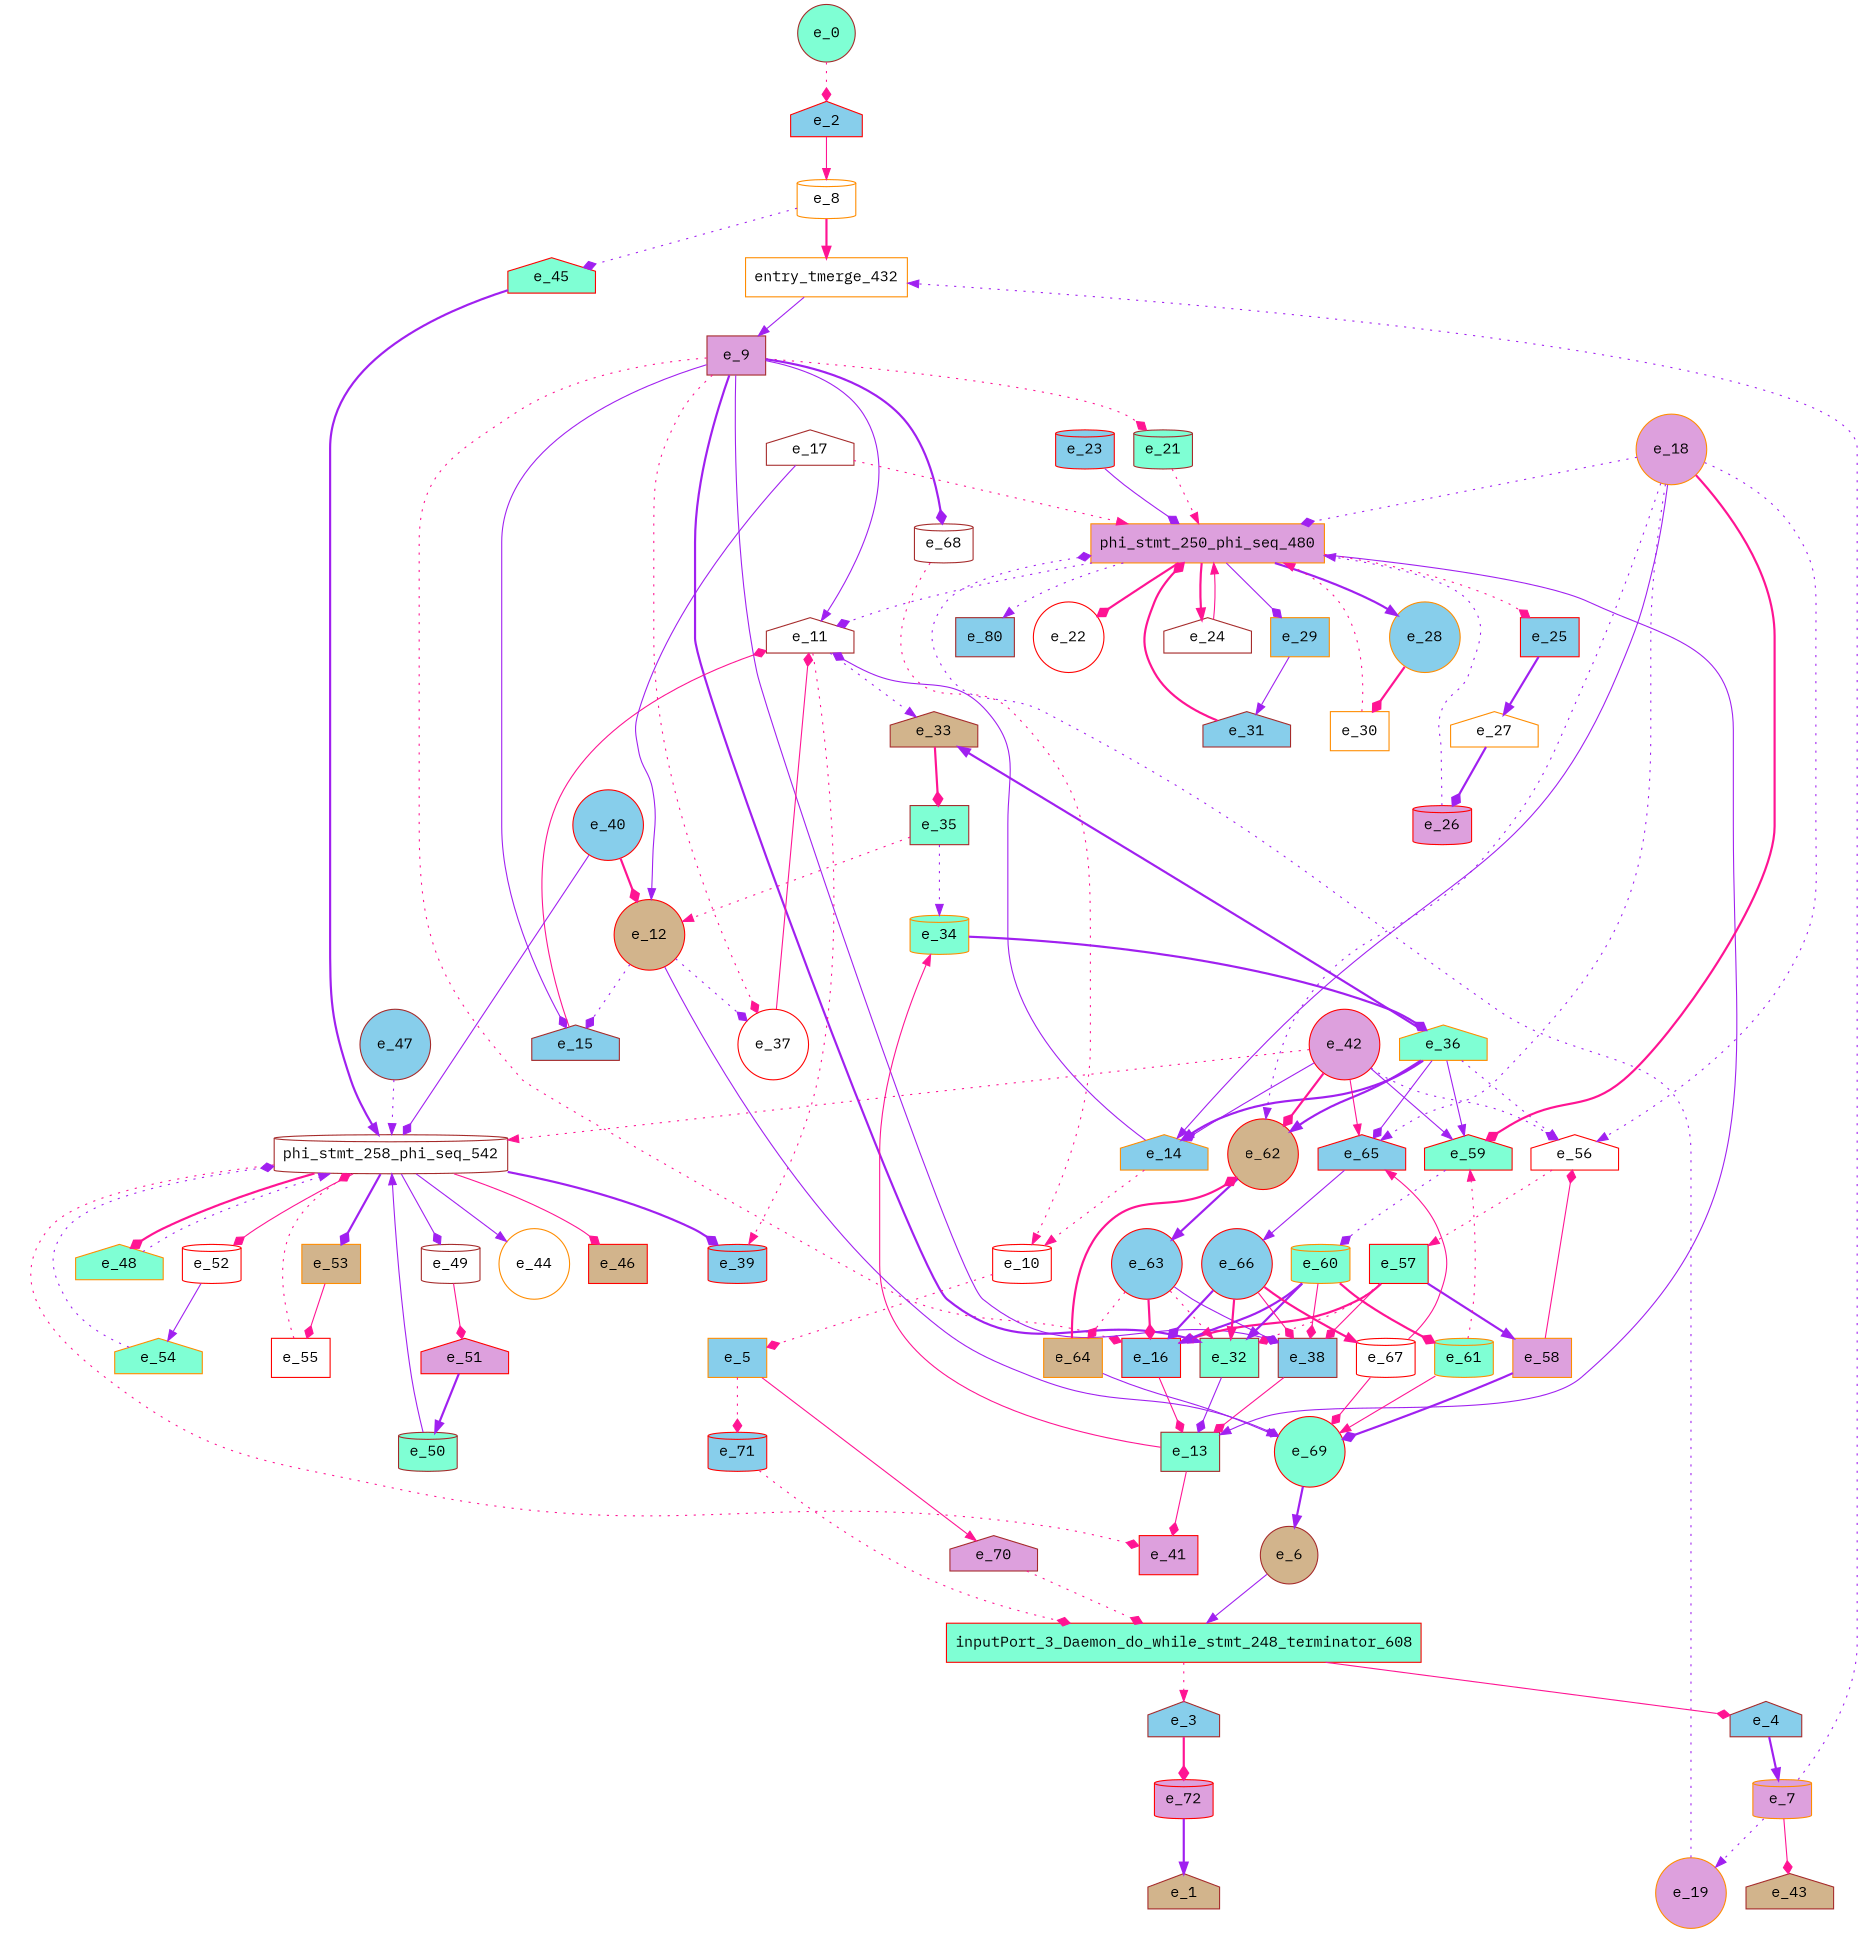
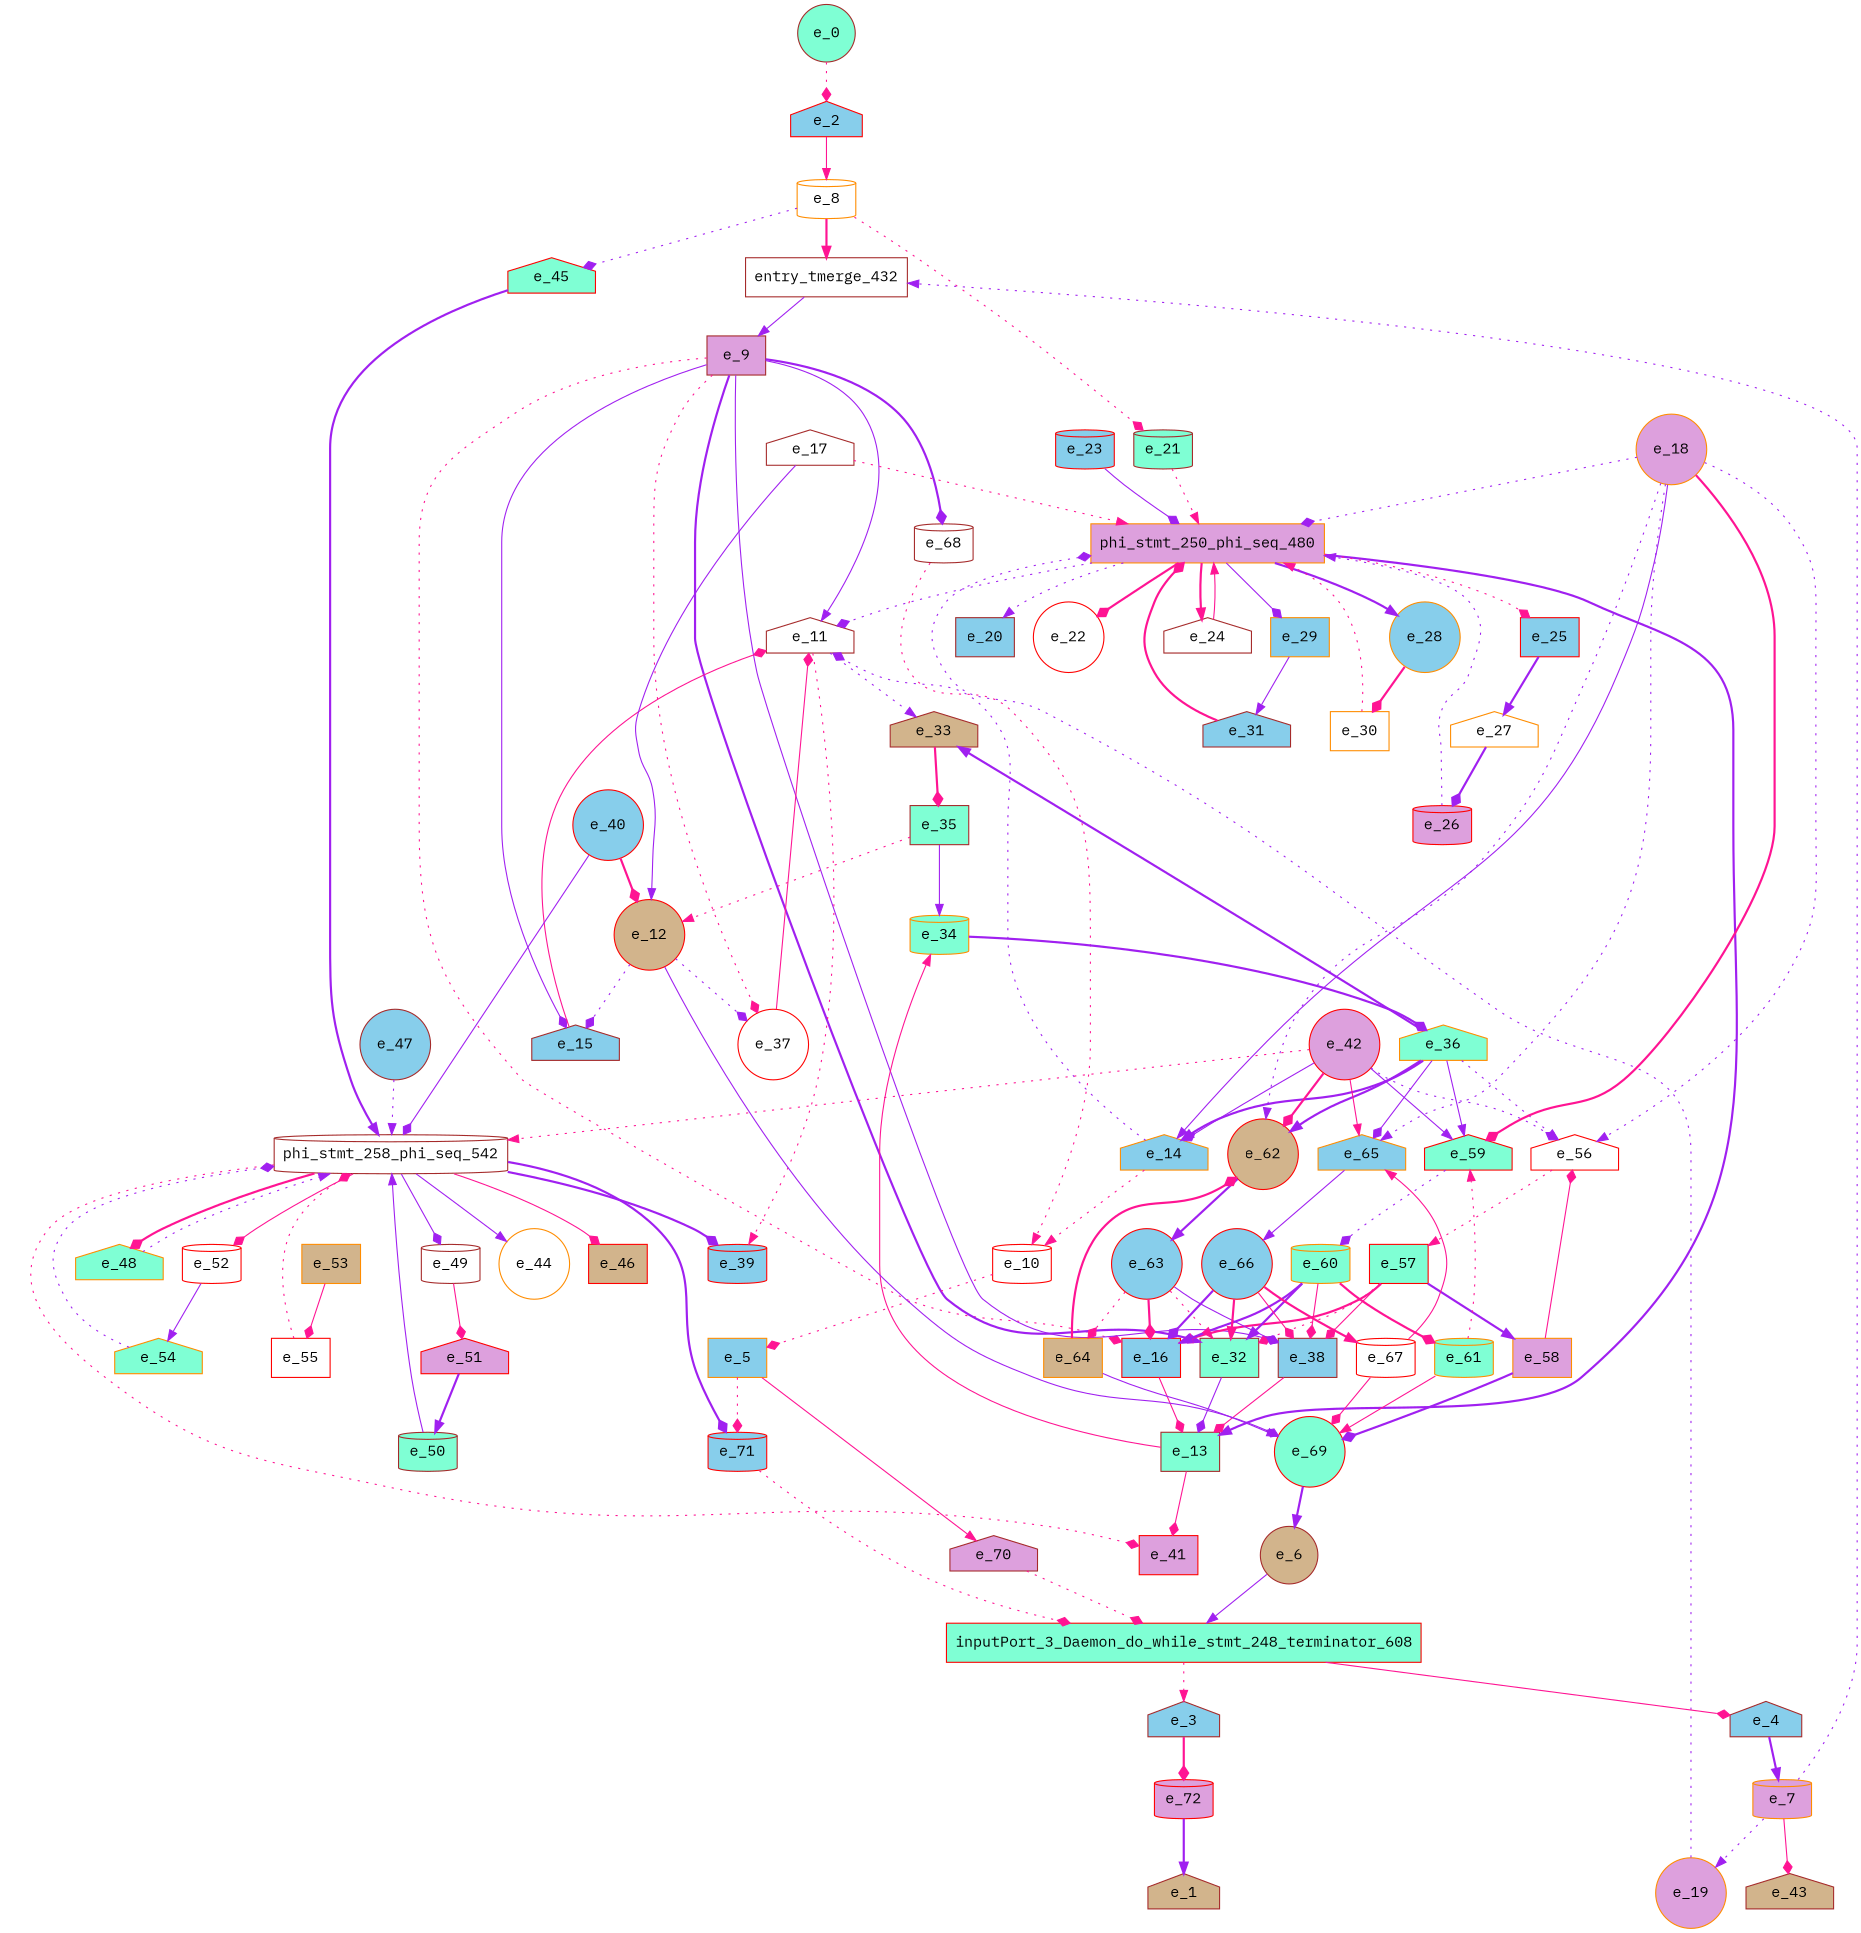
(826, 277) -> (826, 277)
(954, 378) -> (997, 315)
(985, 637) -> (985, 637)
(1008, 870) -> (1008, 870)
(939, 875) -> (939, 875)
(1736, 1019) -> (1736, 1019)
(1362, 1154) -> (1362, 1154)
(364, 1203) -> (670, 1244)
